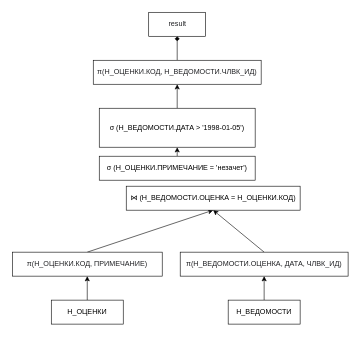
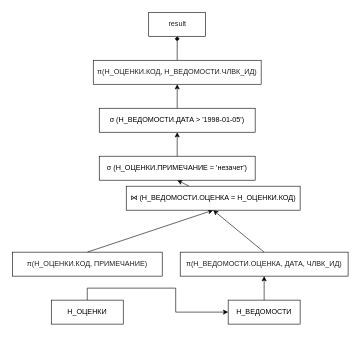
(177, 128) -> (177, 120)
none -> (185, 184)
(87, 281) -> (175, 288)
